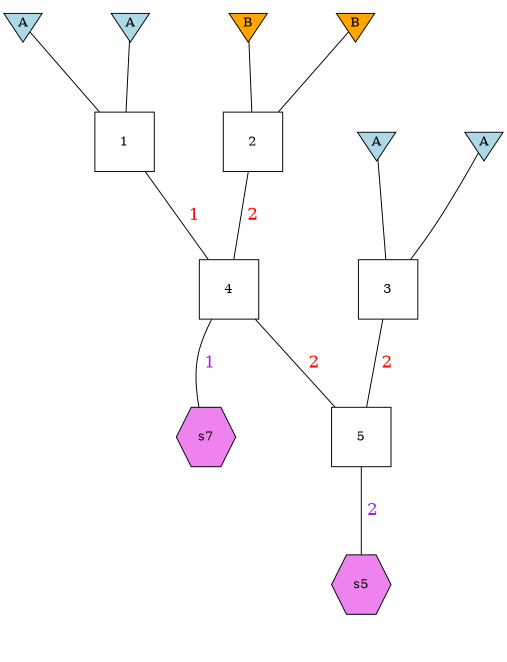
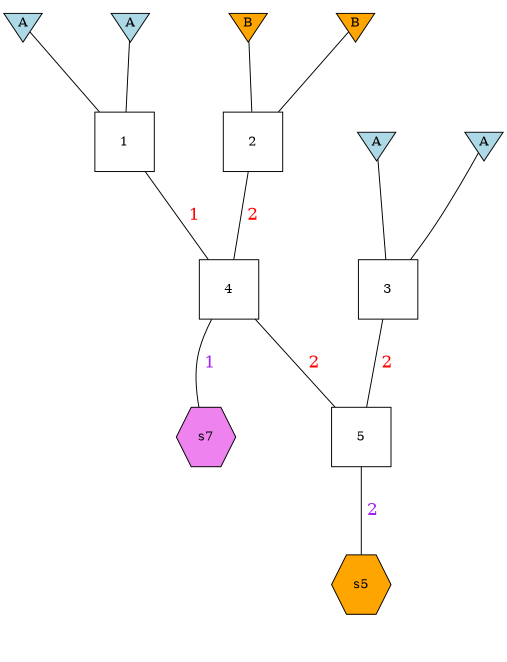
(361, 585) -> (361, 585)
